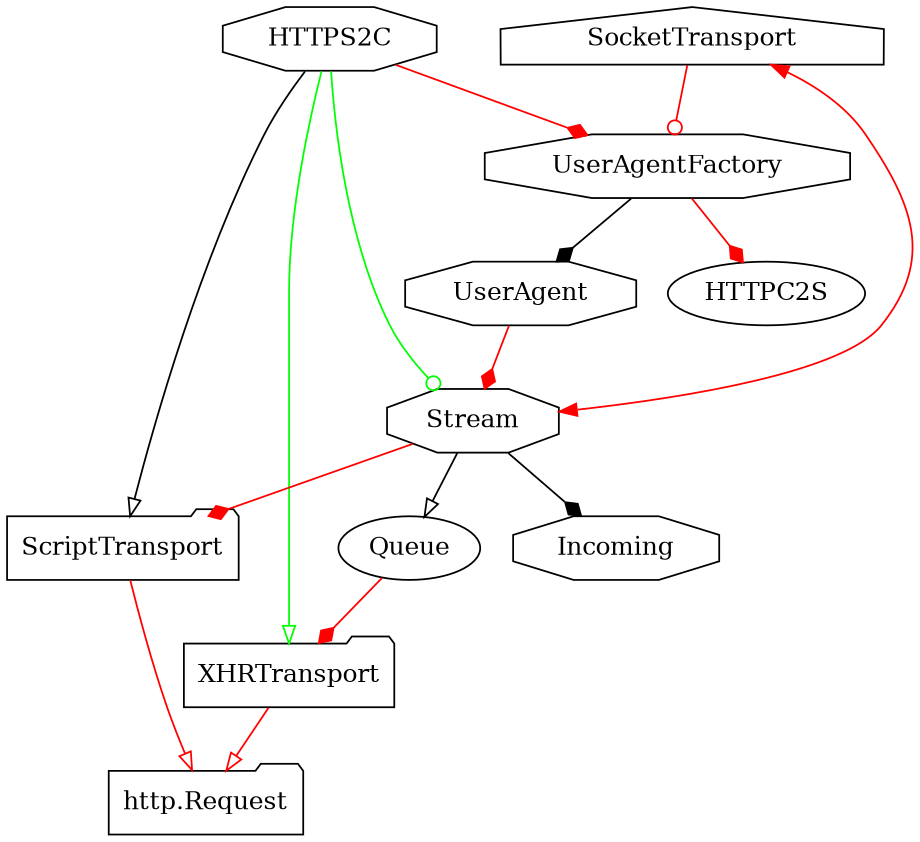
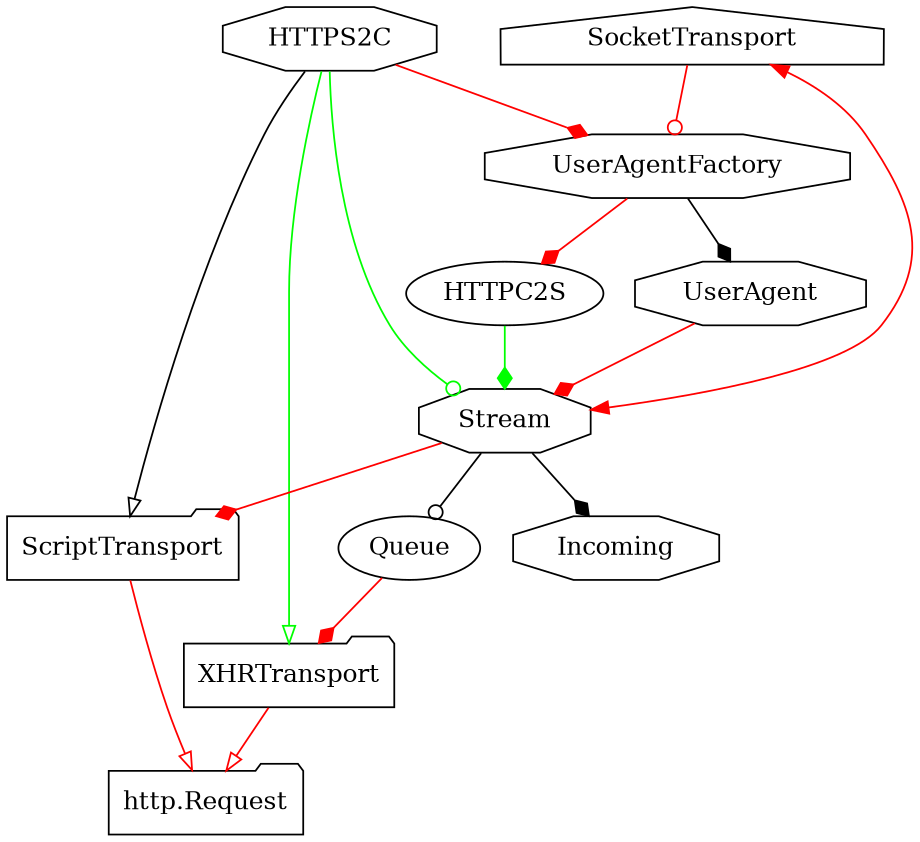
none -> (505, 347)
(445, 477) -> (461, 480)
